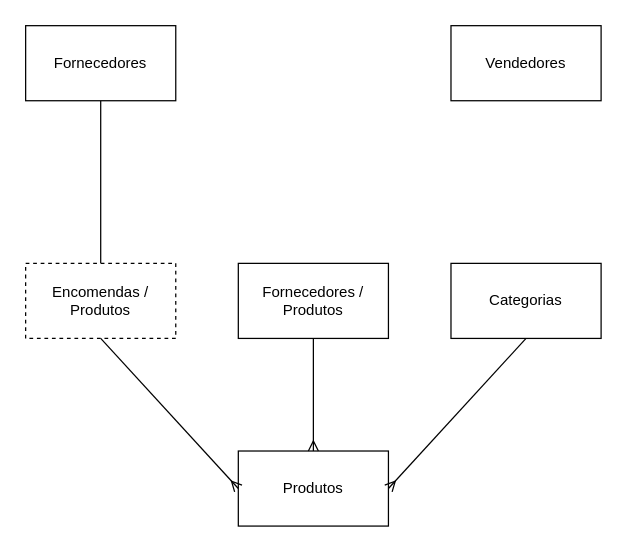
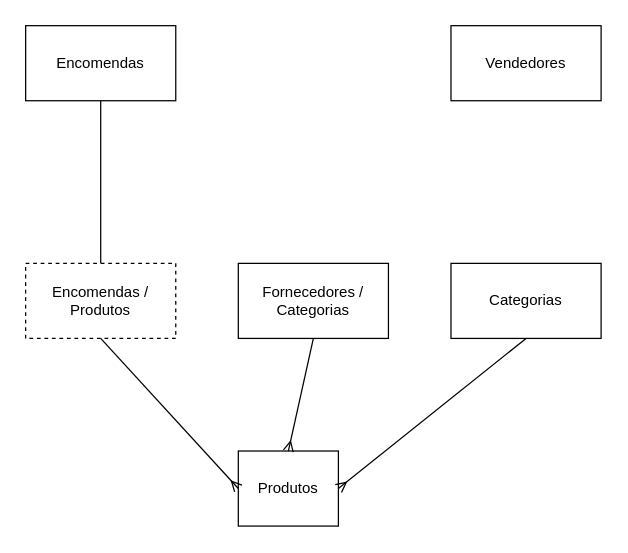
(101, 63) -> (101, 63)
(313, 301) -> (313, 301)
(313, 488) -> (288, 488)
